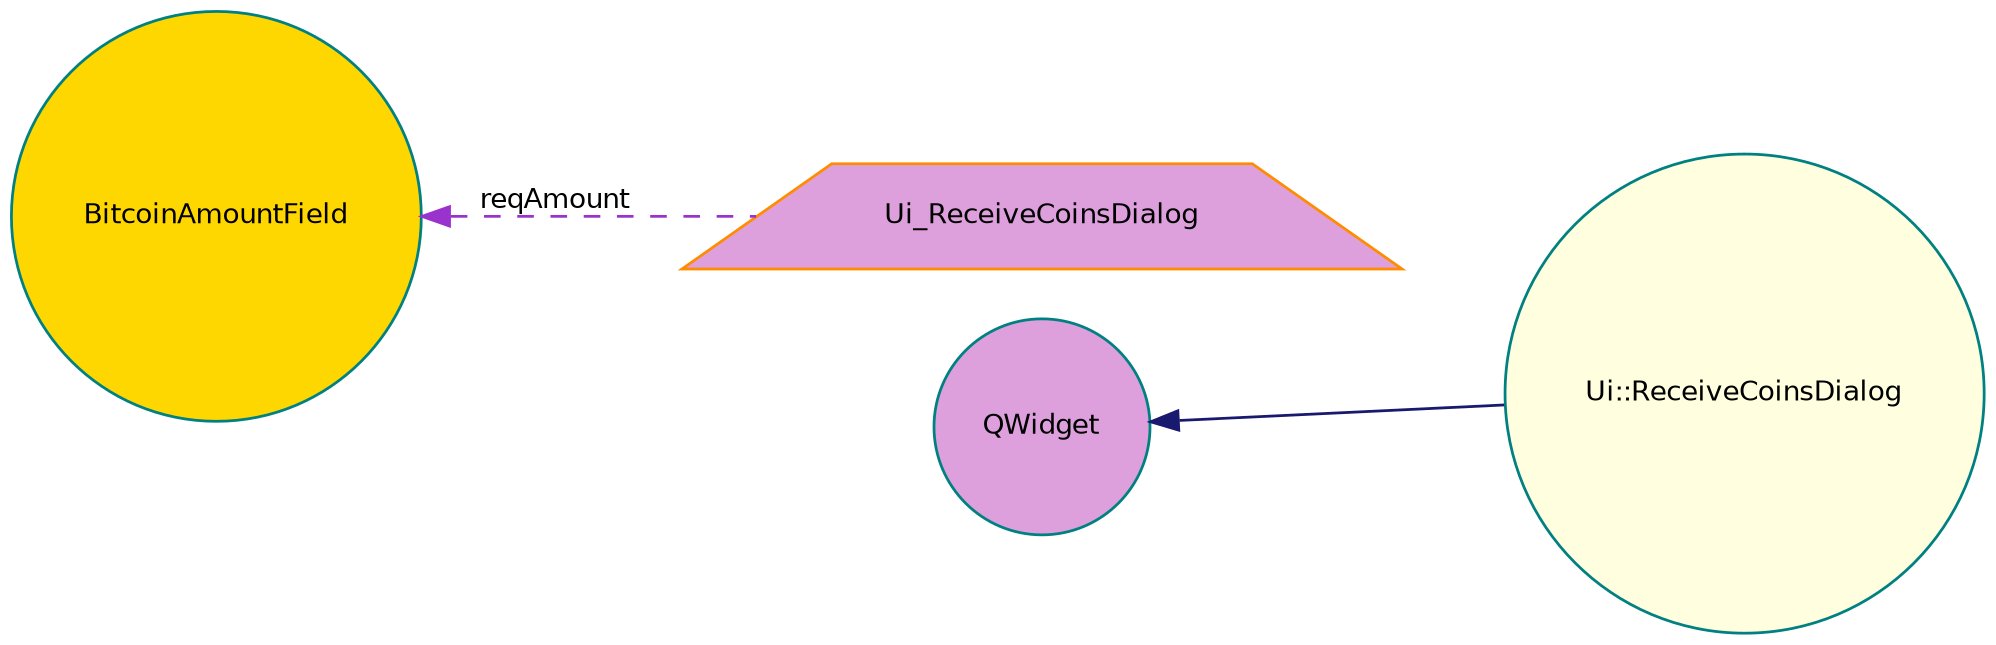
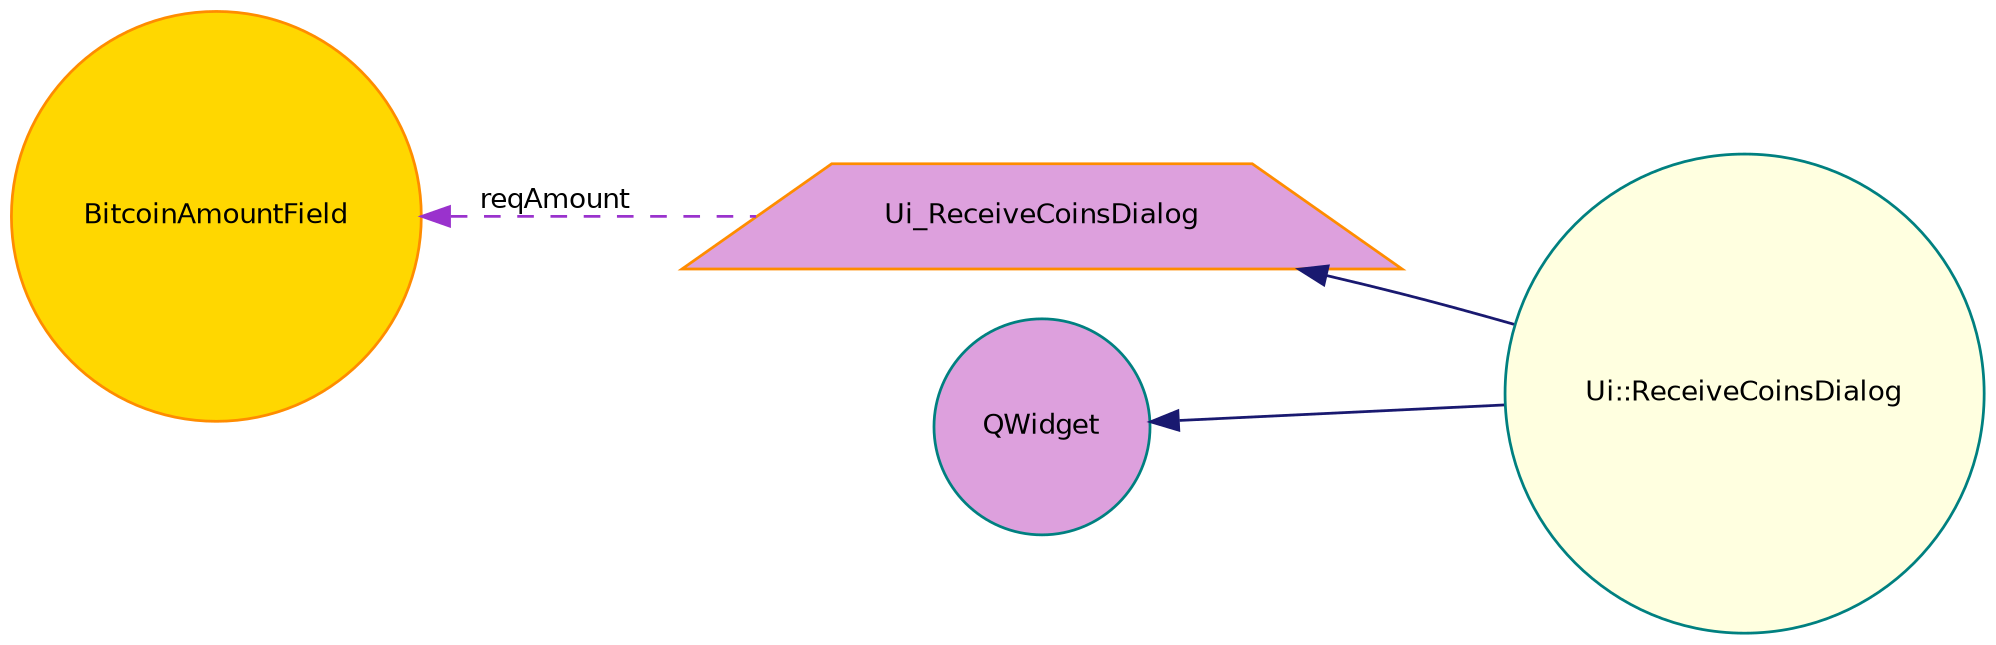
(216, 216) -> (216, 216)
none -> (1421, 299)
